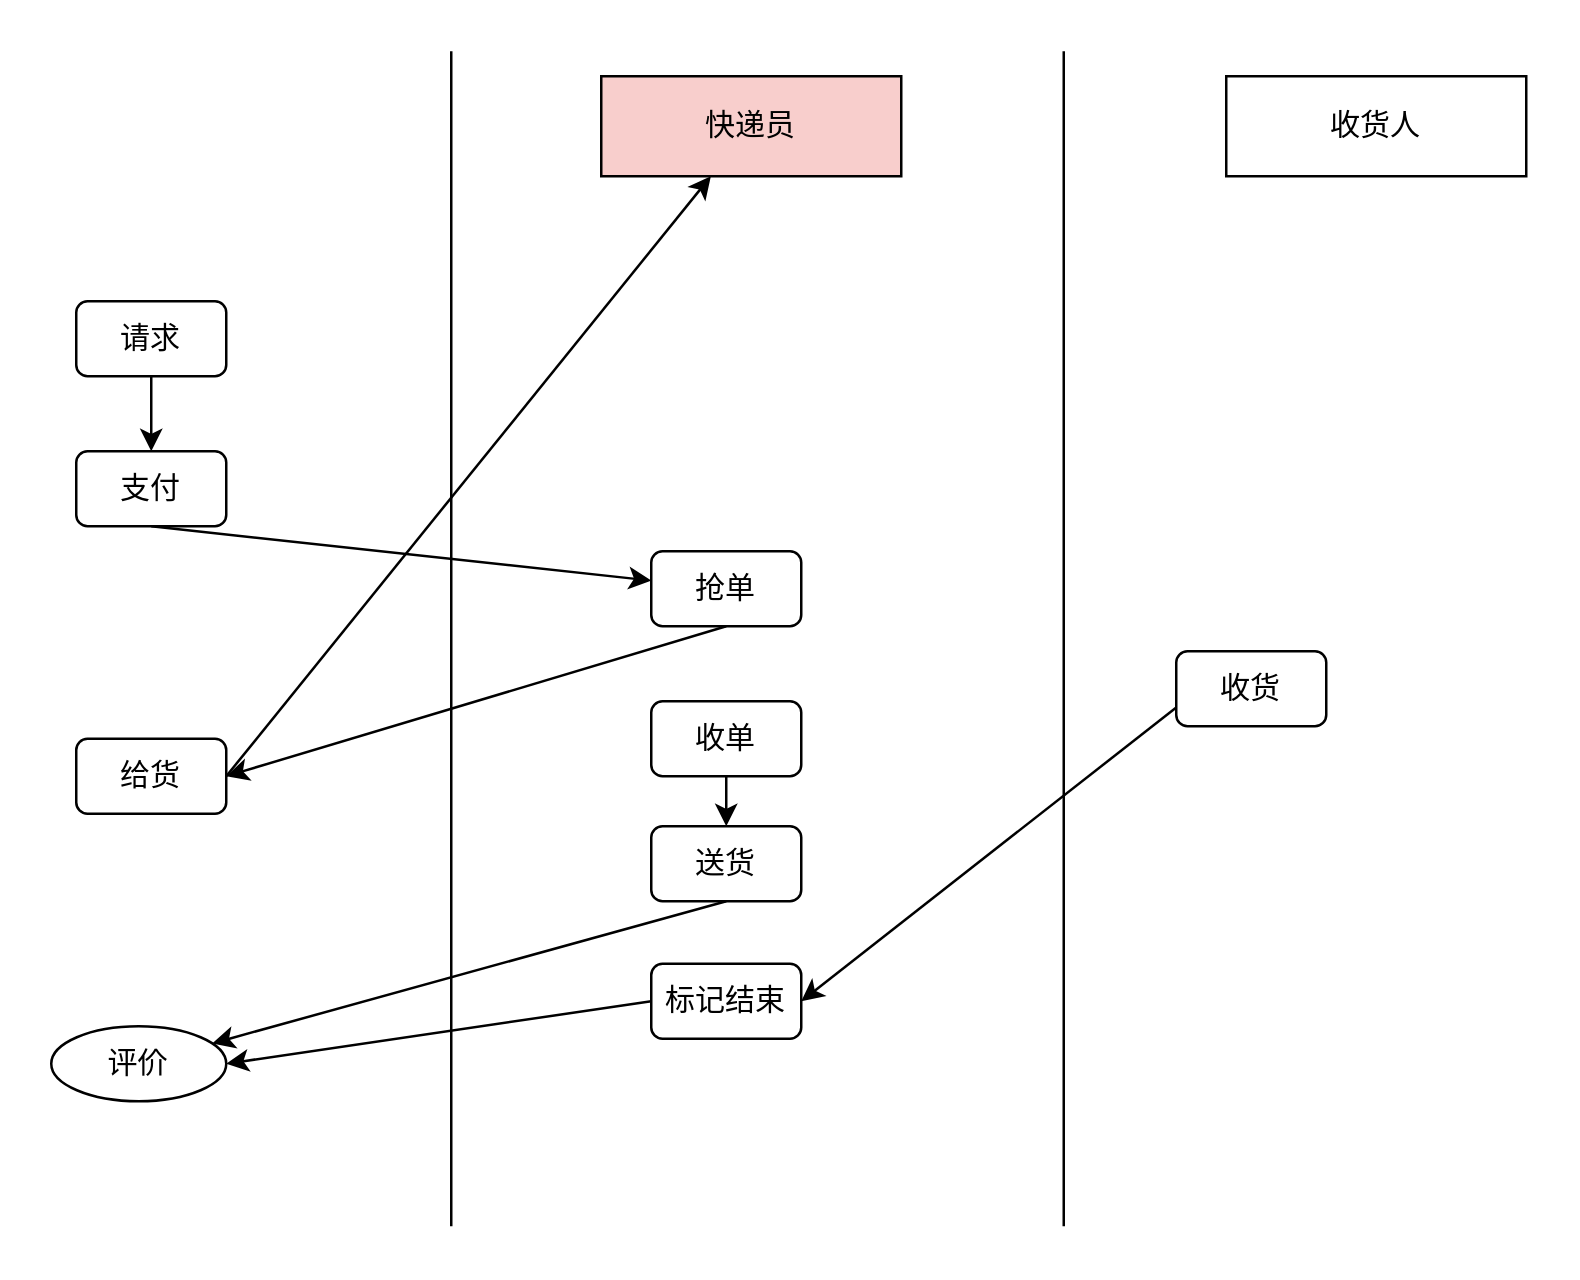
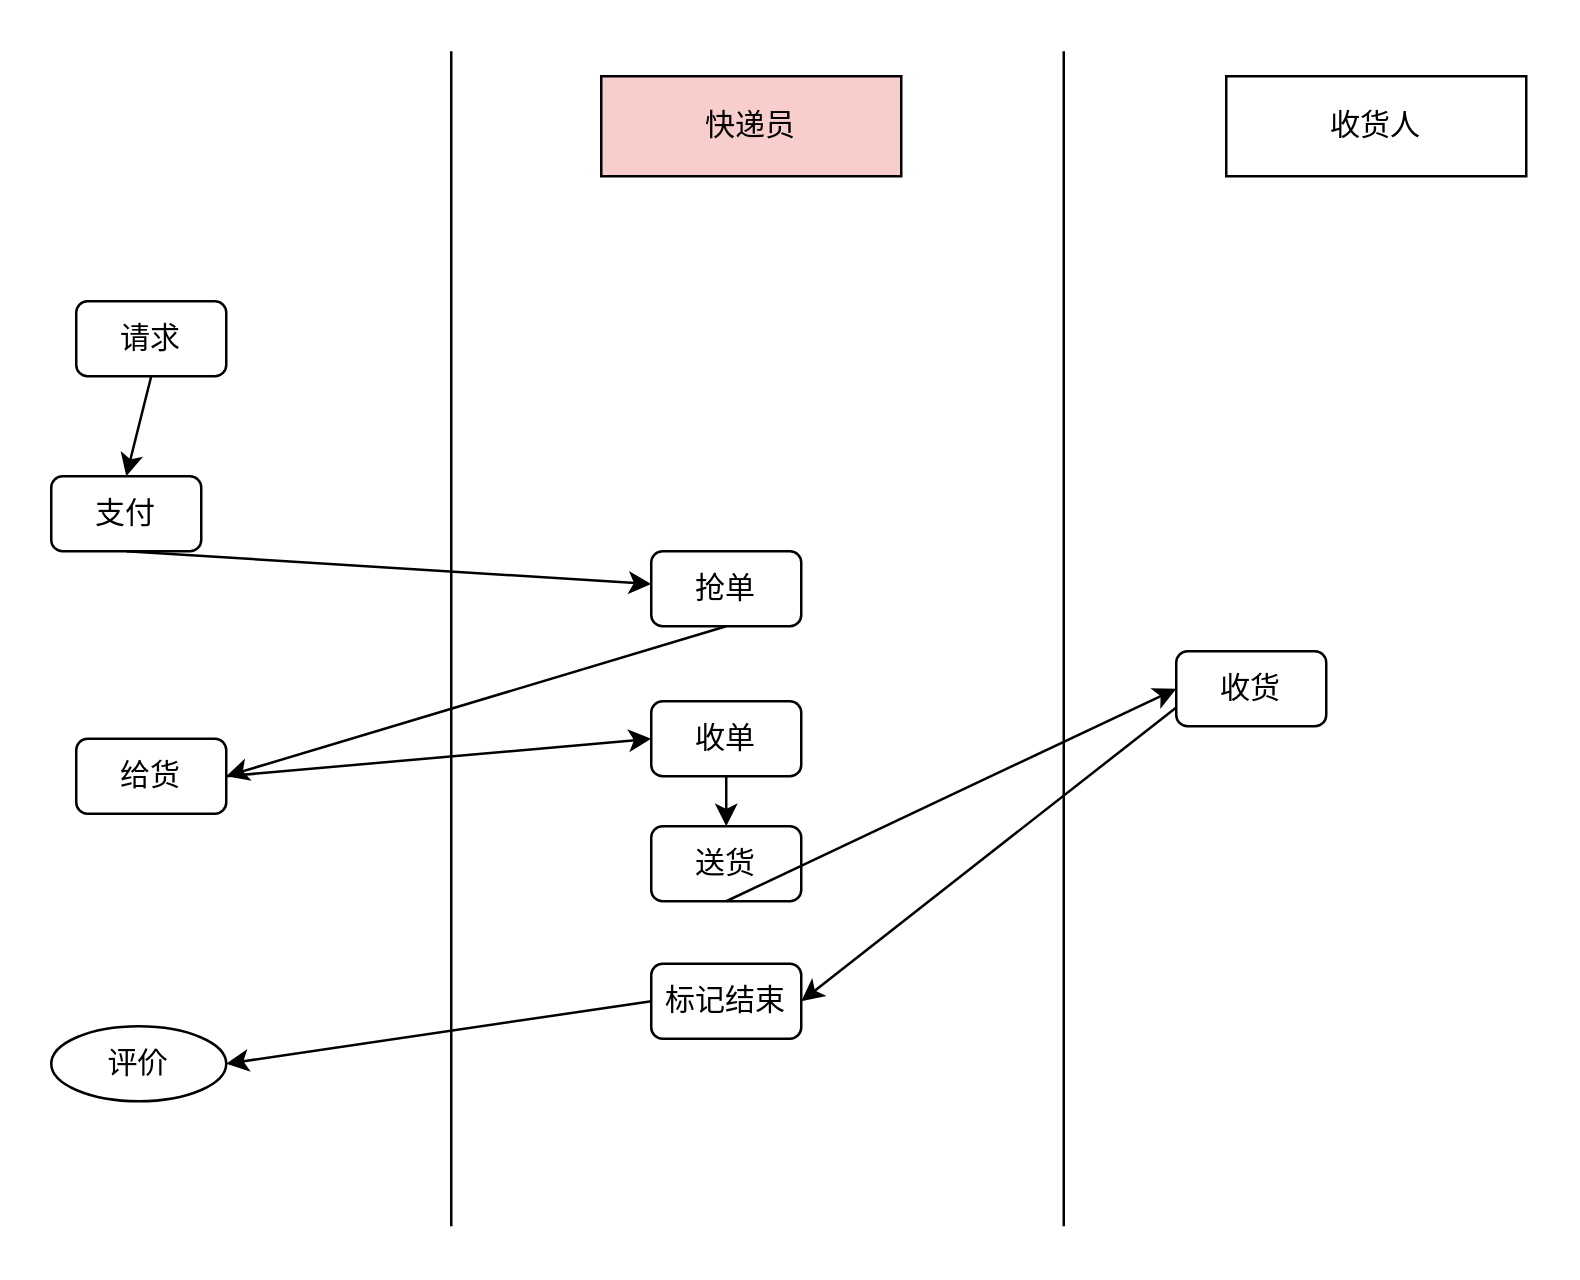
(578, 341) -> (344, 766)
(151, 489) -> (126, 514)
(591, 939) -> (892, 823)
